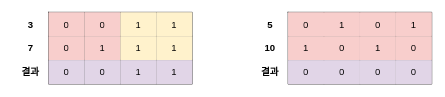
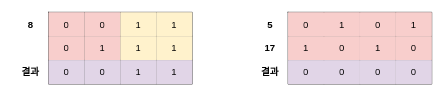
(30, 24) -> (30, 24)
(30, 48) -> none
(270, 48) -> (270, 48)
